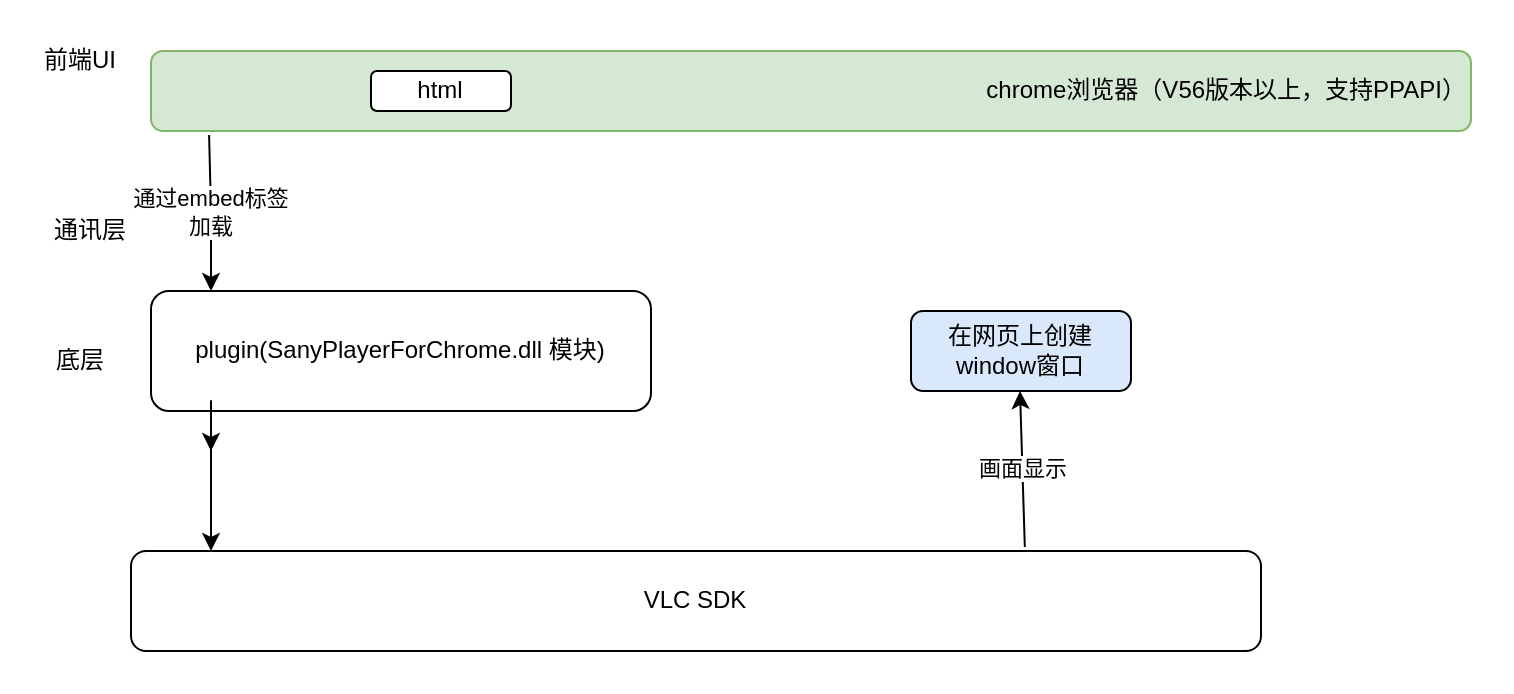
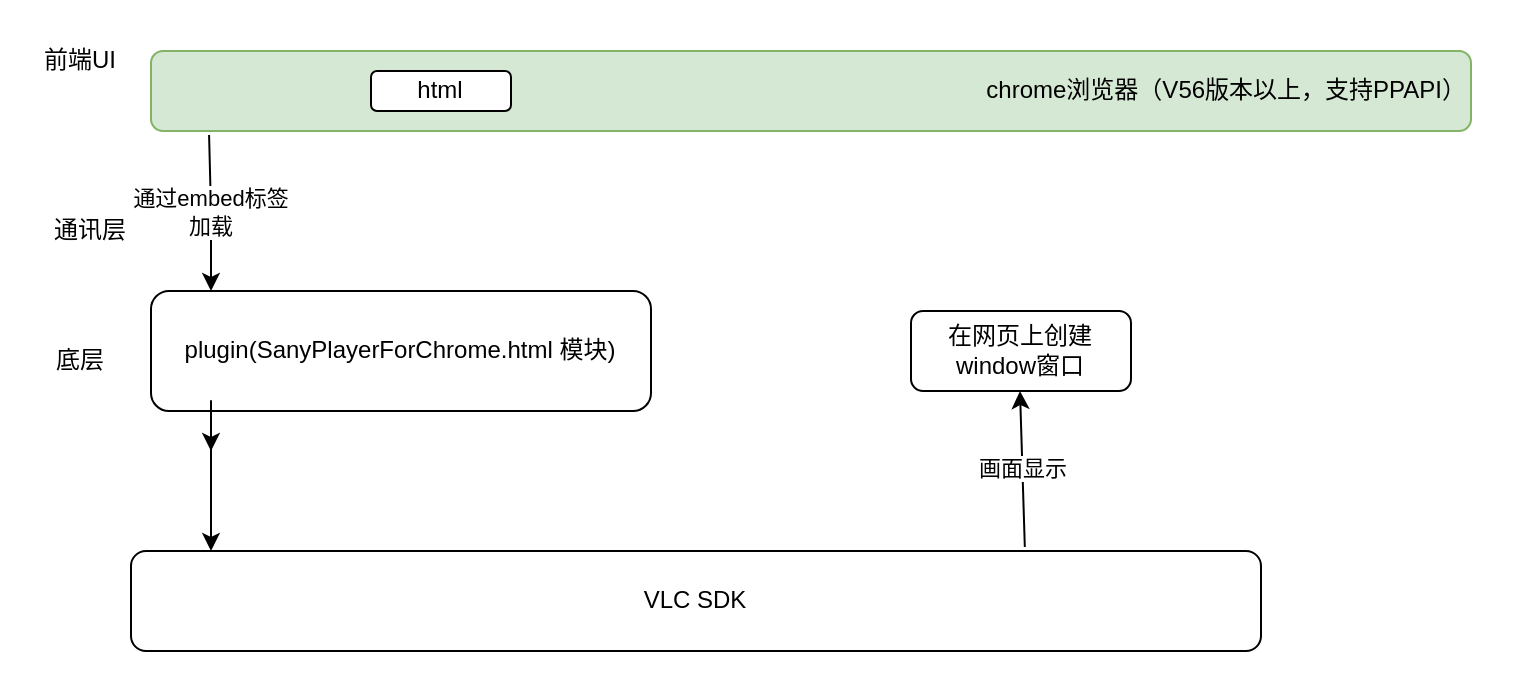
(401, 351) -> (401, 351)
(1021, 351) -> (1021, 351)
